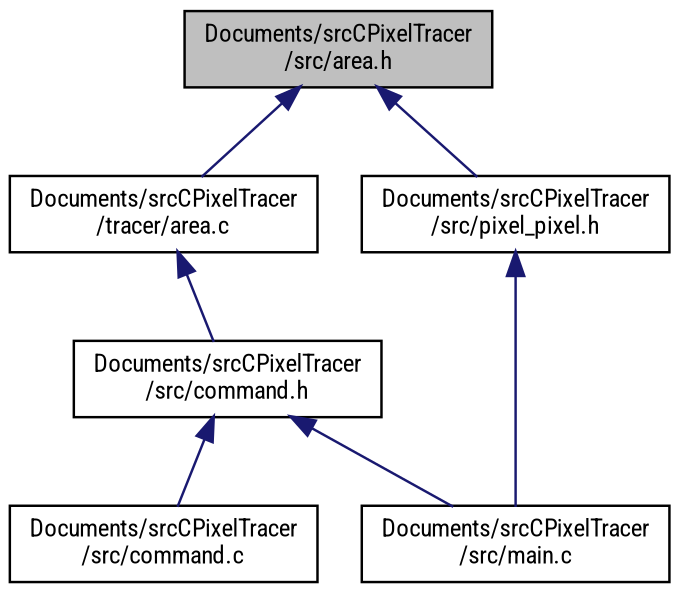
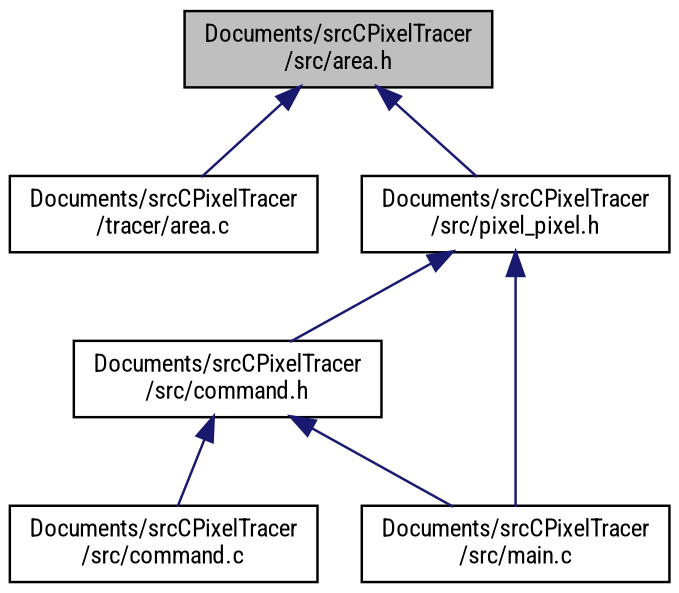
(200, 308) -> (361, 303)
